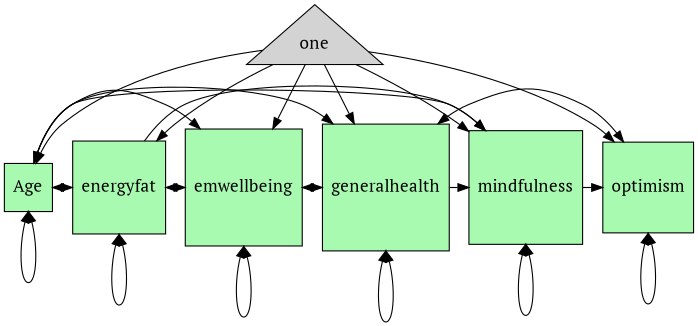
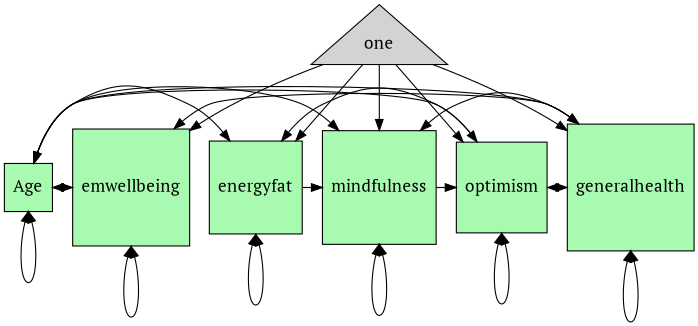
(140, 80) -> (252, 90)
(177, 188) -> (380, 88)
